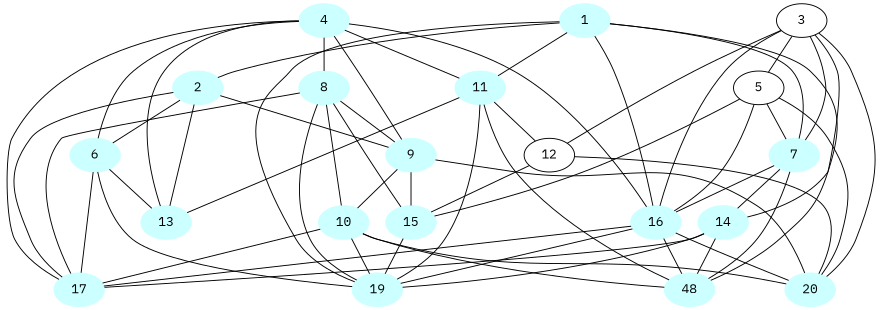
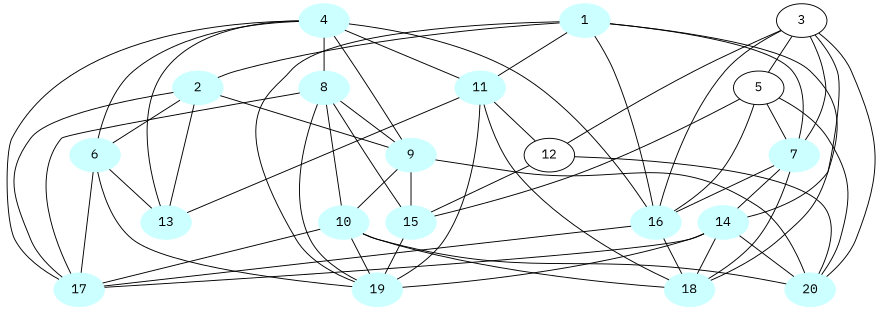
(540, 251) -> none
(729, 256) -> (768, 257)
(690, 290) -> (690, 290)
